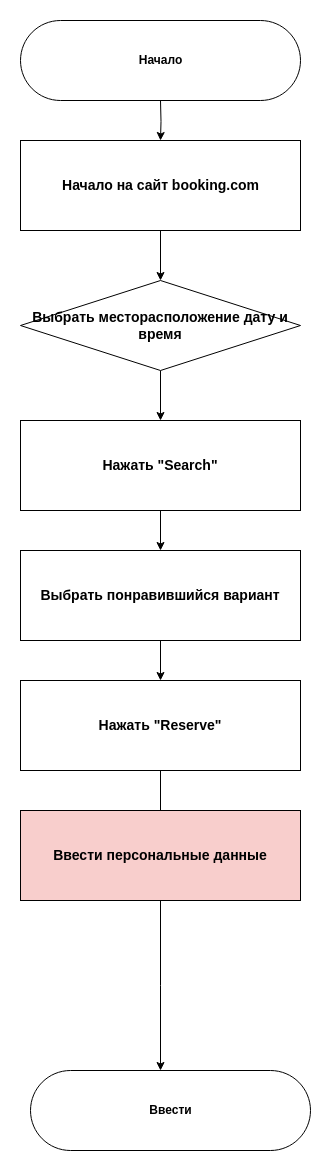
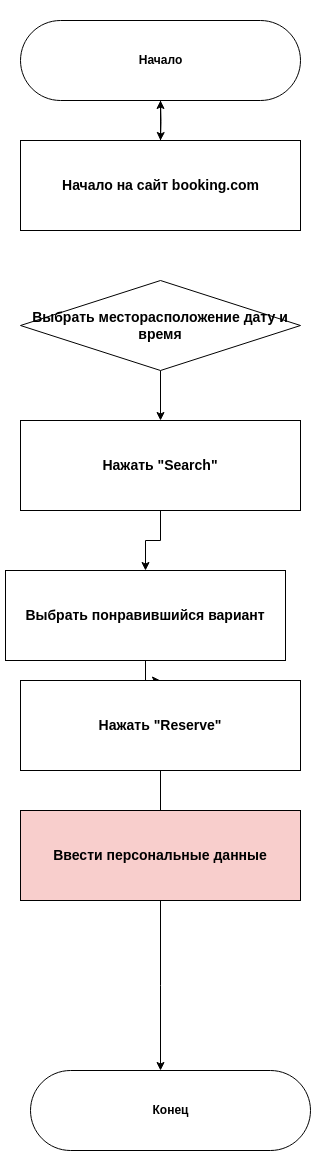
(161, 252) -> (161, 139)
(161, 596) -> (146, 616)
(171, 1111) -> (171, 1111)
